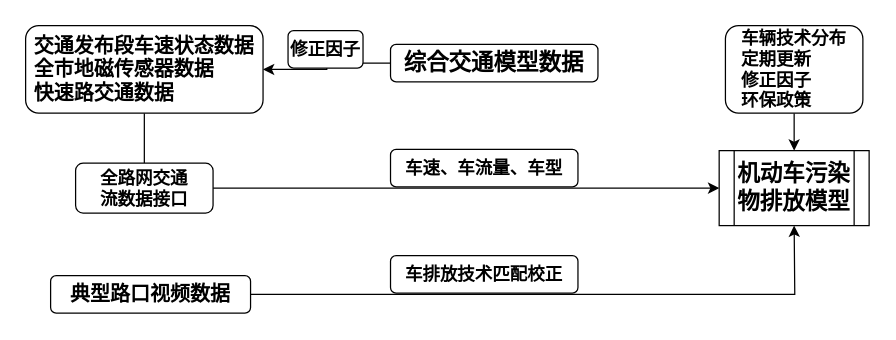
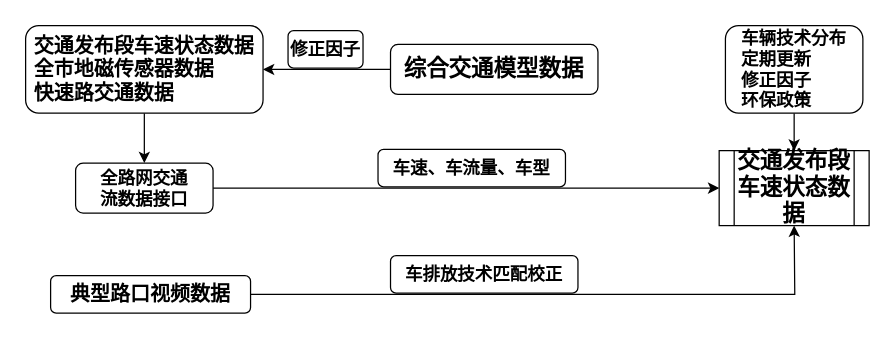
(494, 63) -> (494, 69)
(144, 156) -> (144, 153)
(484, 168) -> (472, 168)
(794, 188) -> (794, 188)
